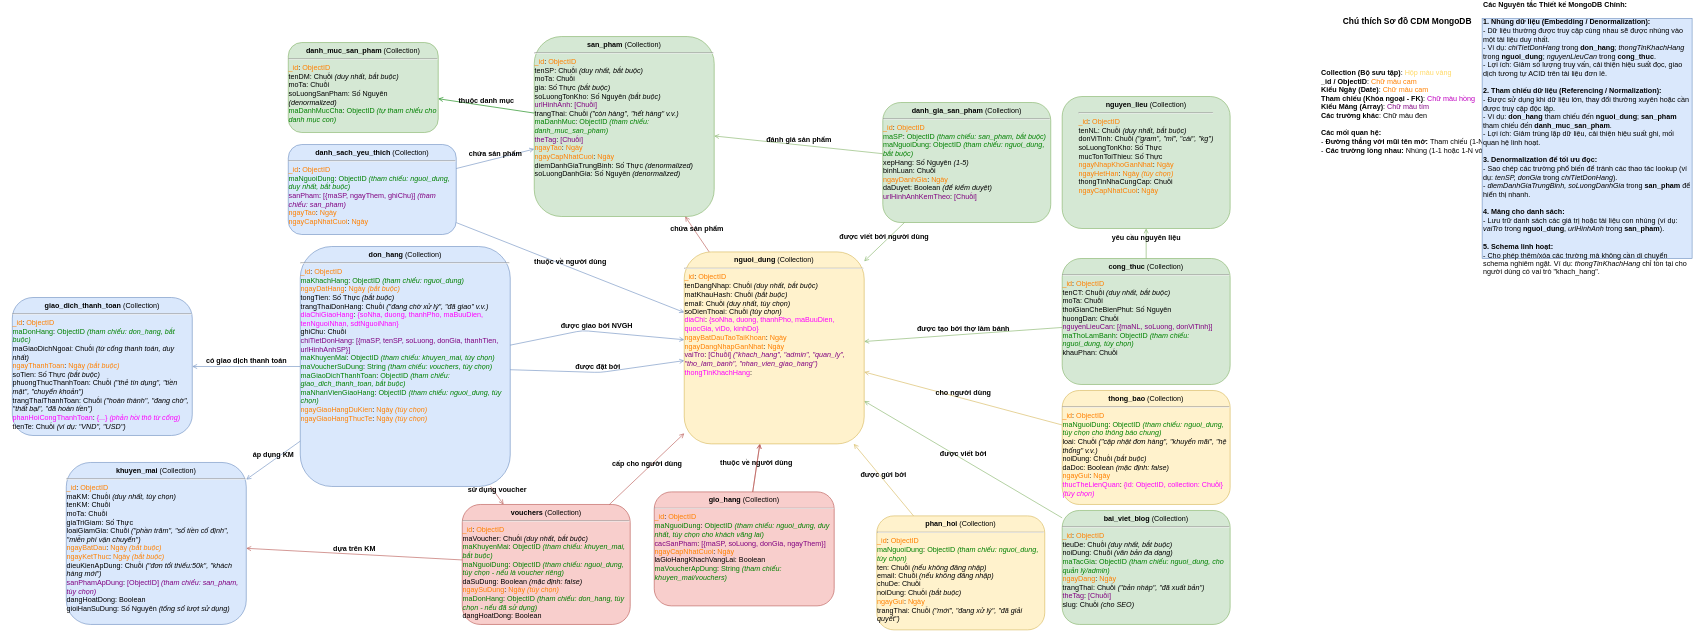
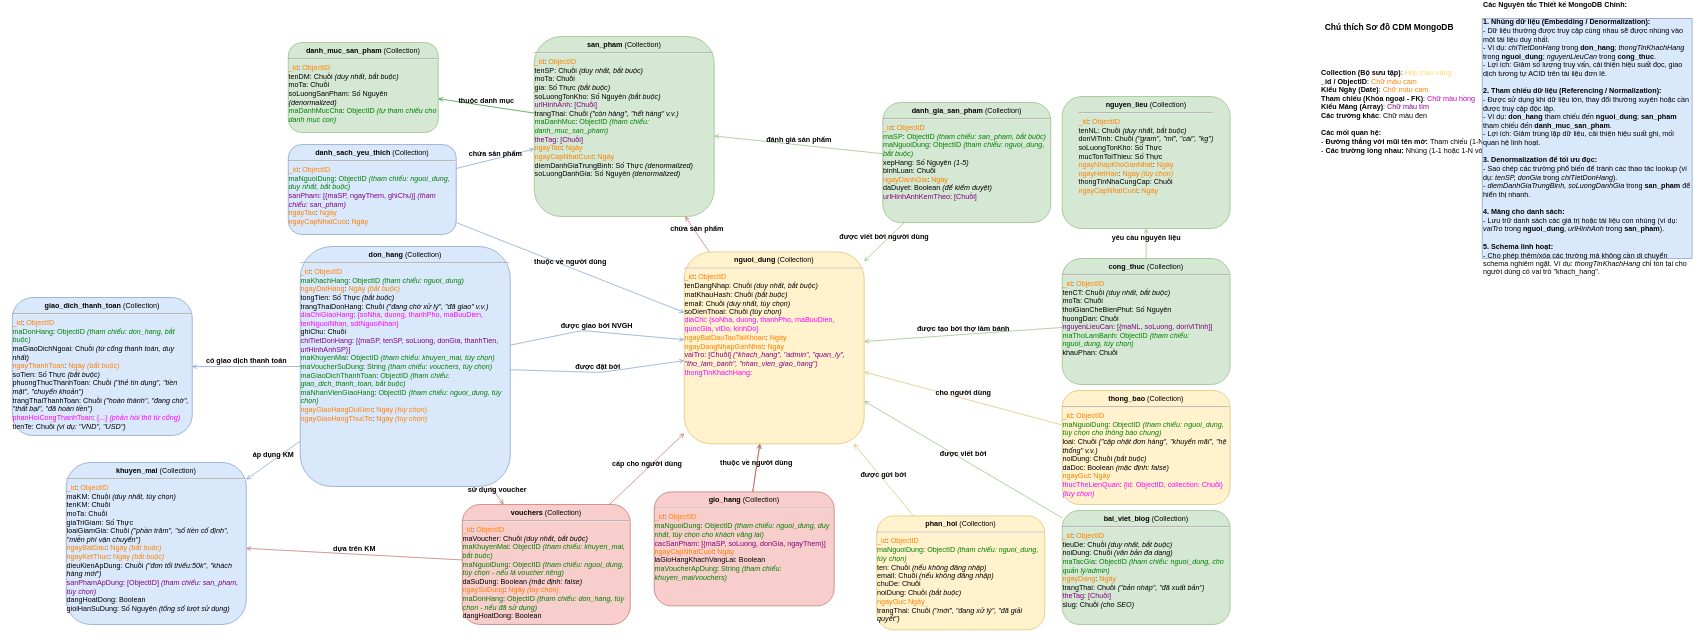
(1407, 21) -> (1389, 27)
